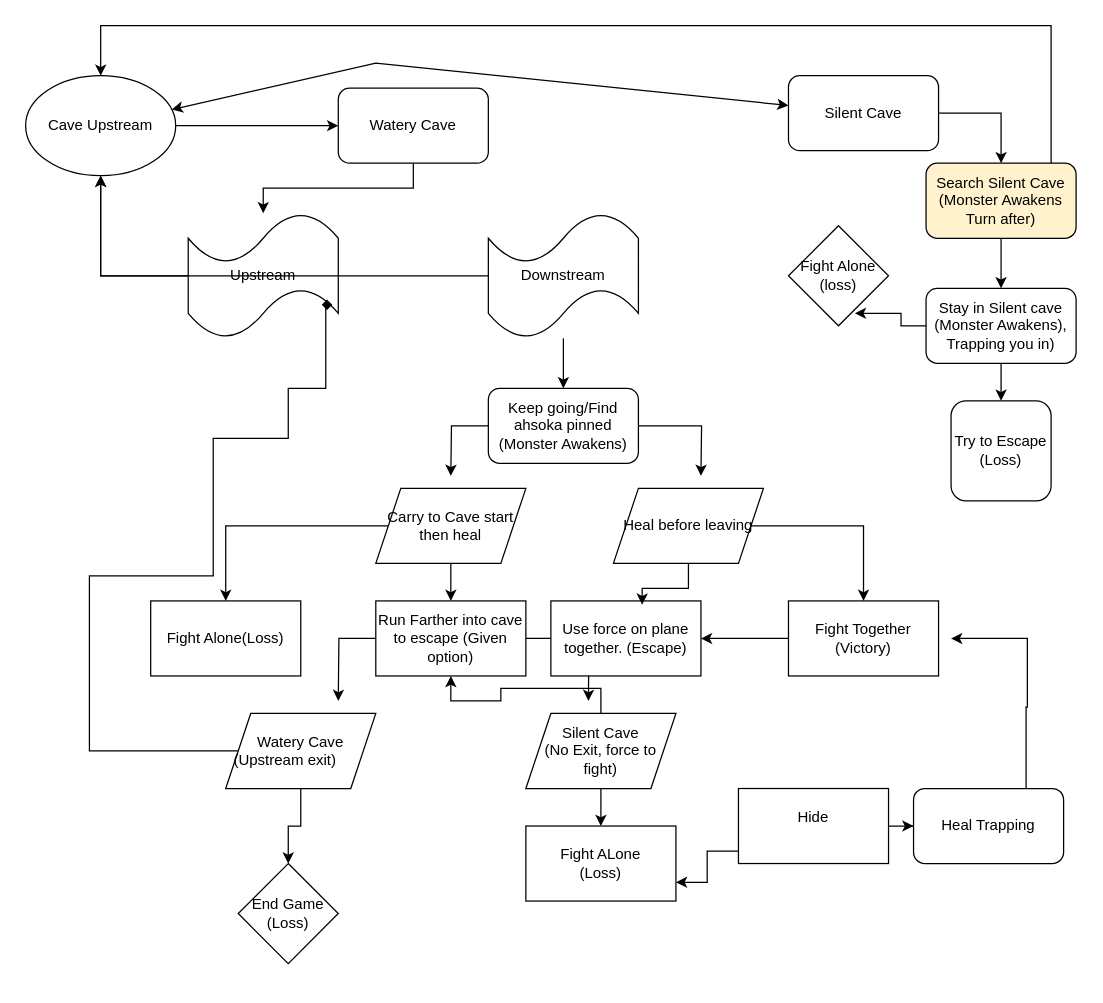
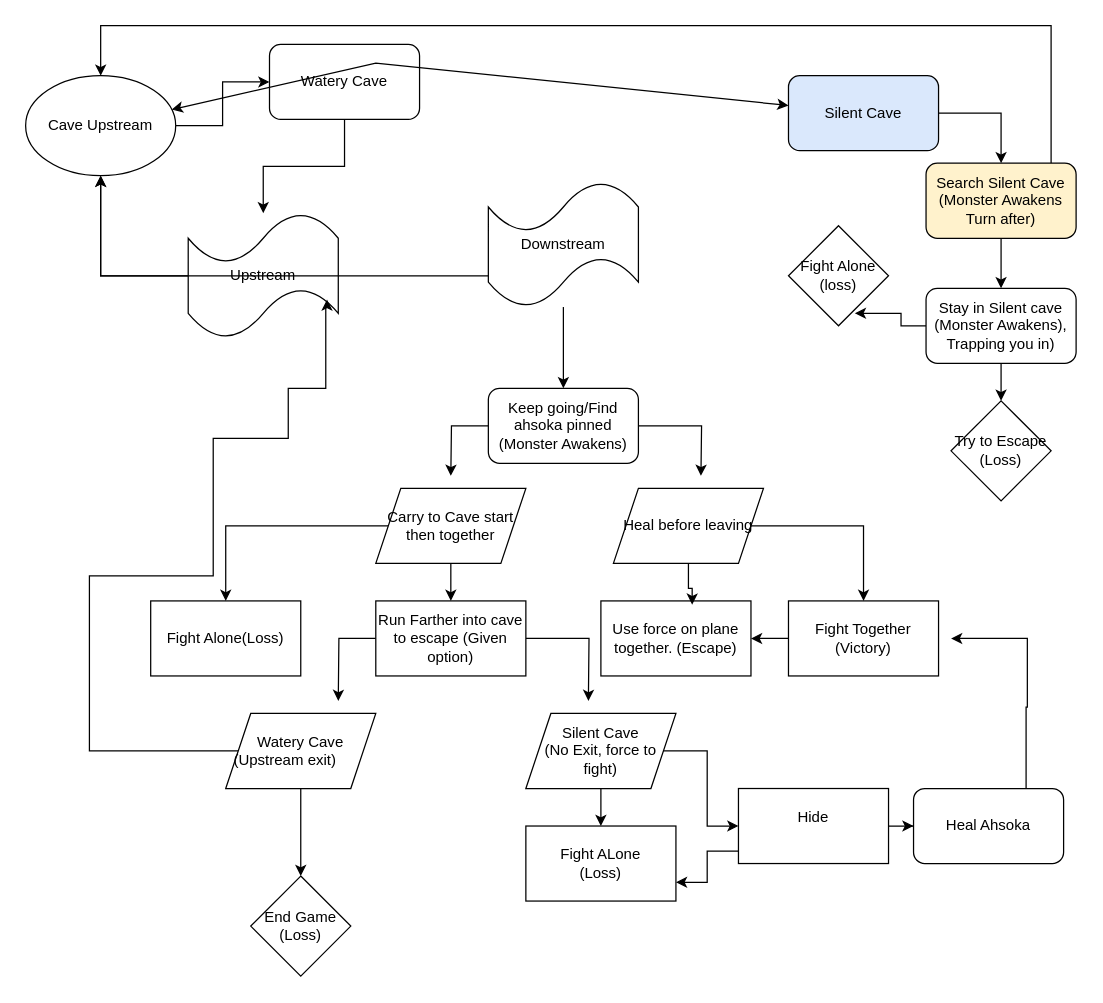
(863, 113) -> (863, 113)
(413, 126) -> (344, 82)
(563, 276) -> (563, 244)
(326, 305) -> (326, 306)
(1001, 451) -> (1001, 451)
(451, 526) -> (451, 526)
(626, 638) -> (676, 638)
(524, 688) -> (707, 778)
(988, 826) -> (988, 826)
(288, 913) -> (301, 926)
